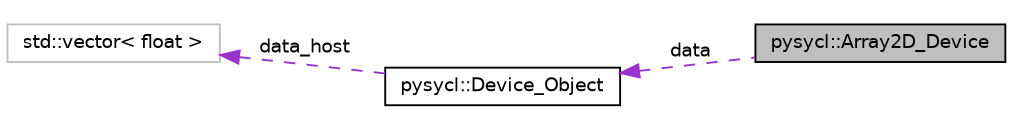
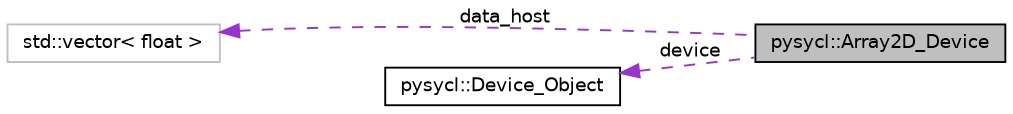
(688, 52) -> (688, 52)
(312, 65) -> (497, 28)
